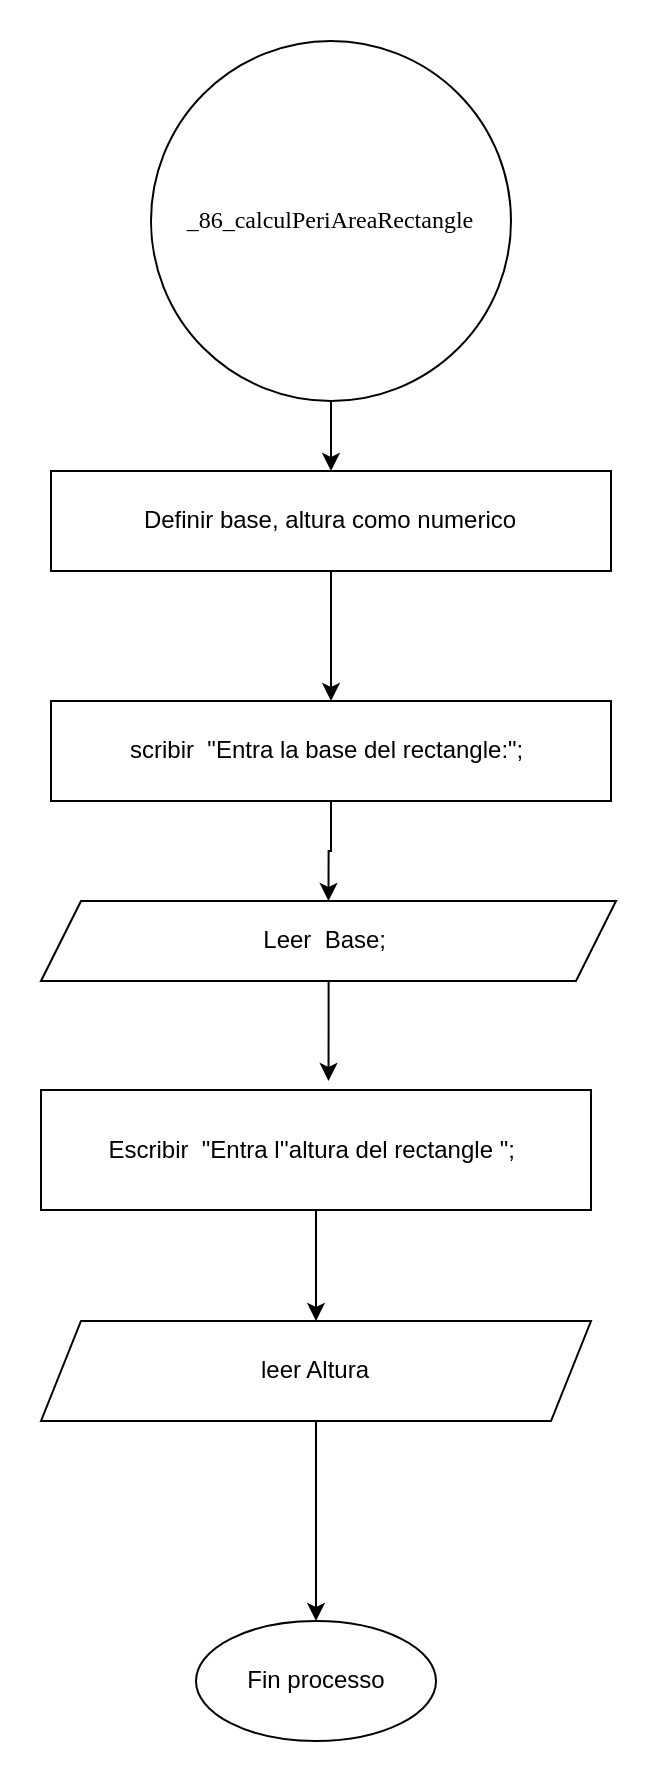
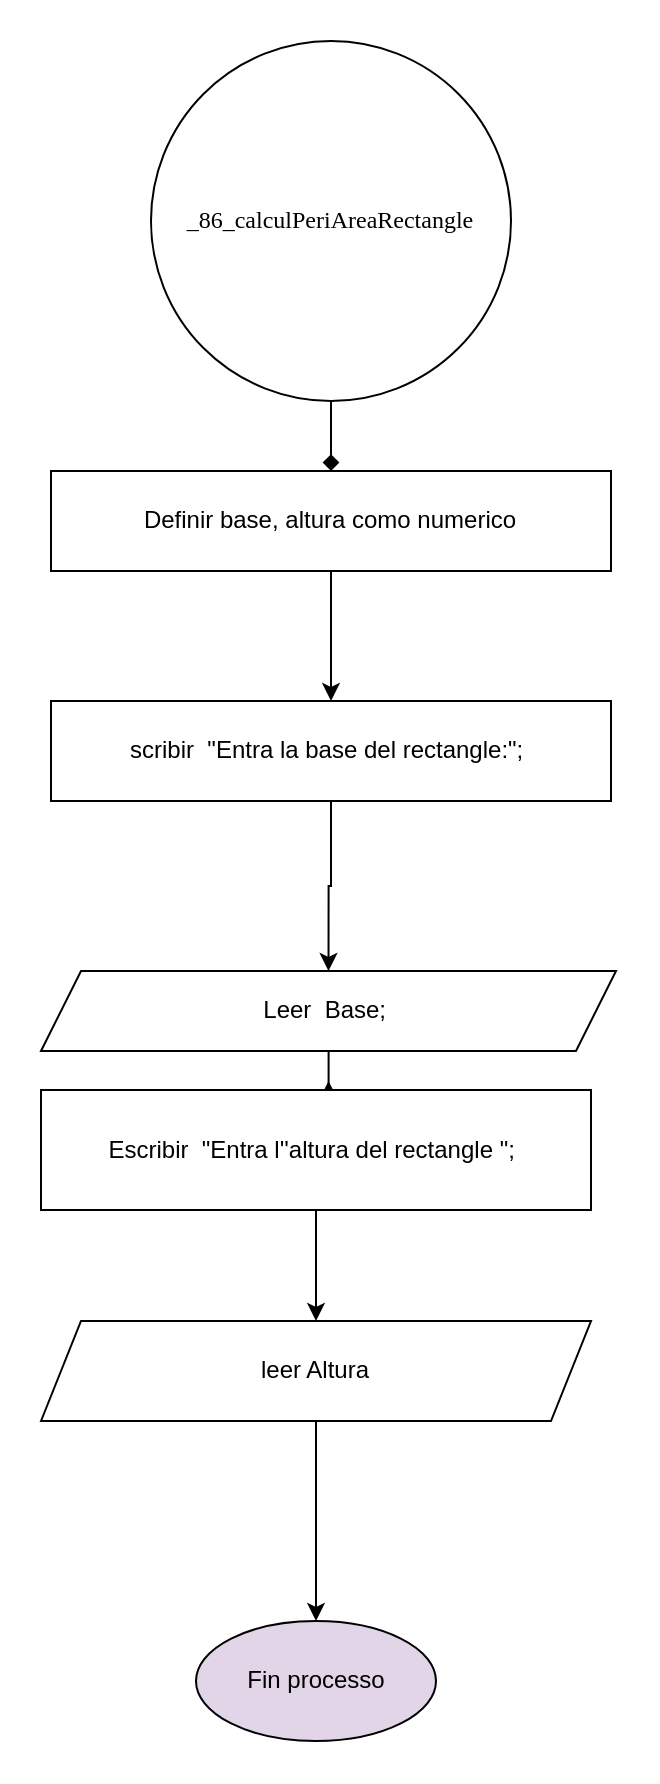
(331, 456) -> (331, 455)
(329, 941) -> (329, 1011)
(316, 1681) -> (316, 1681)
